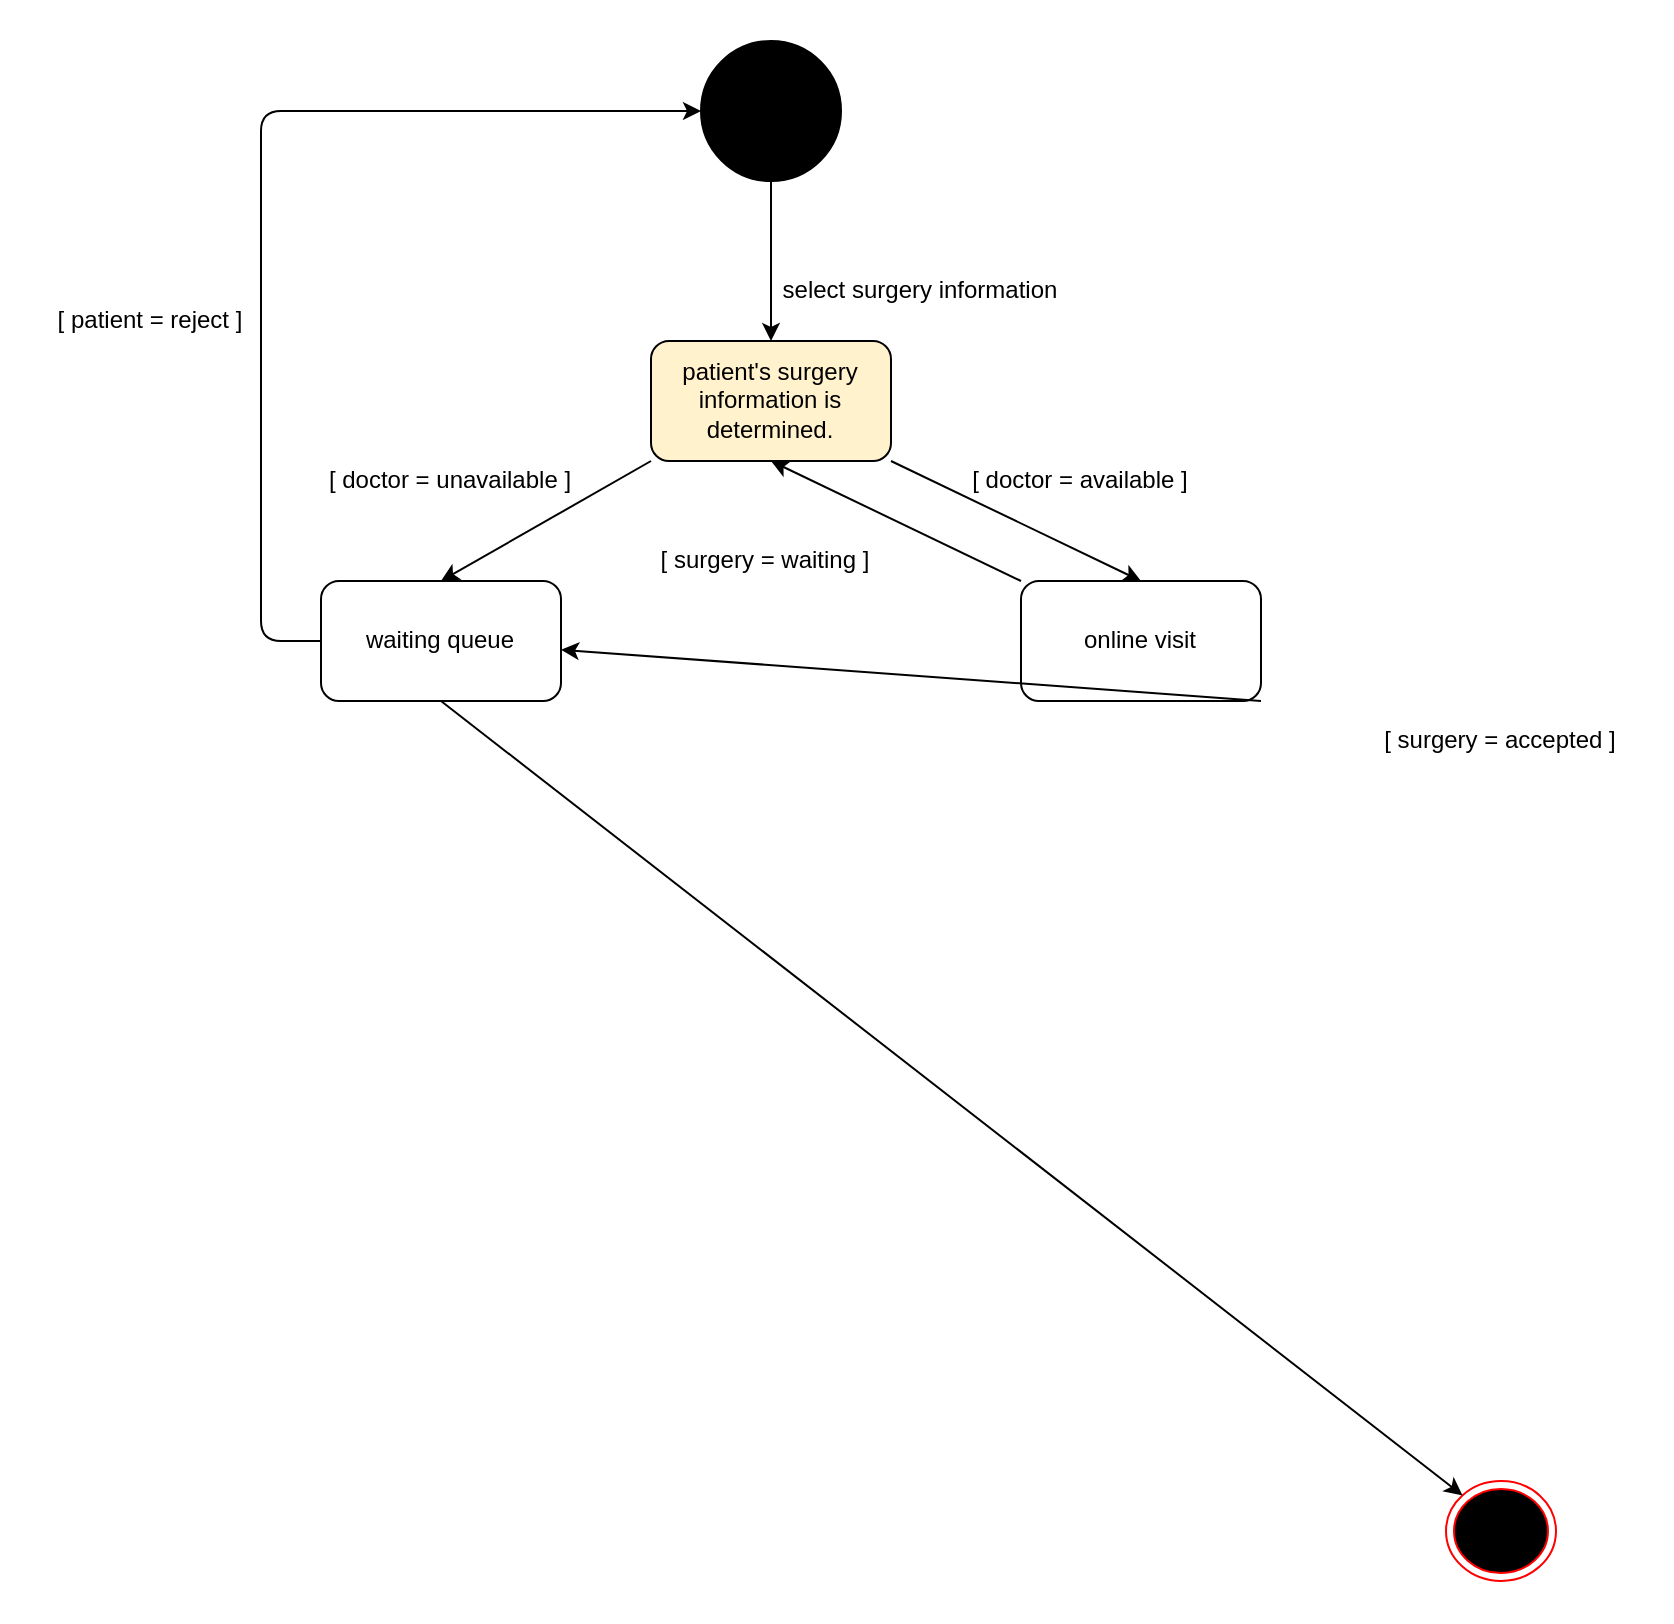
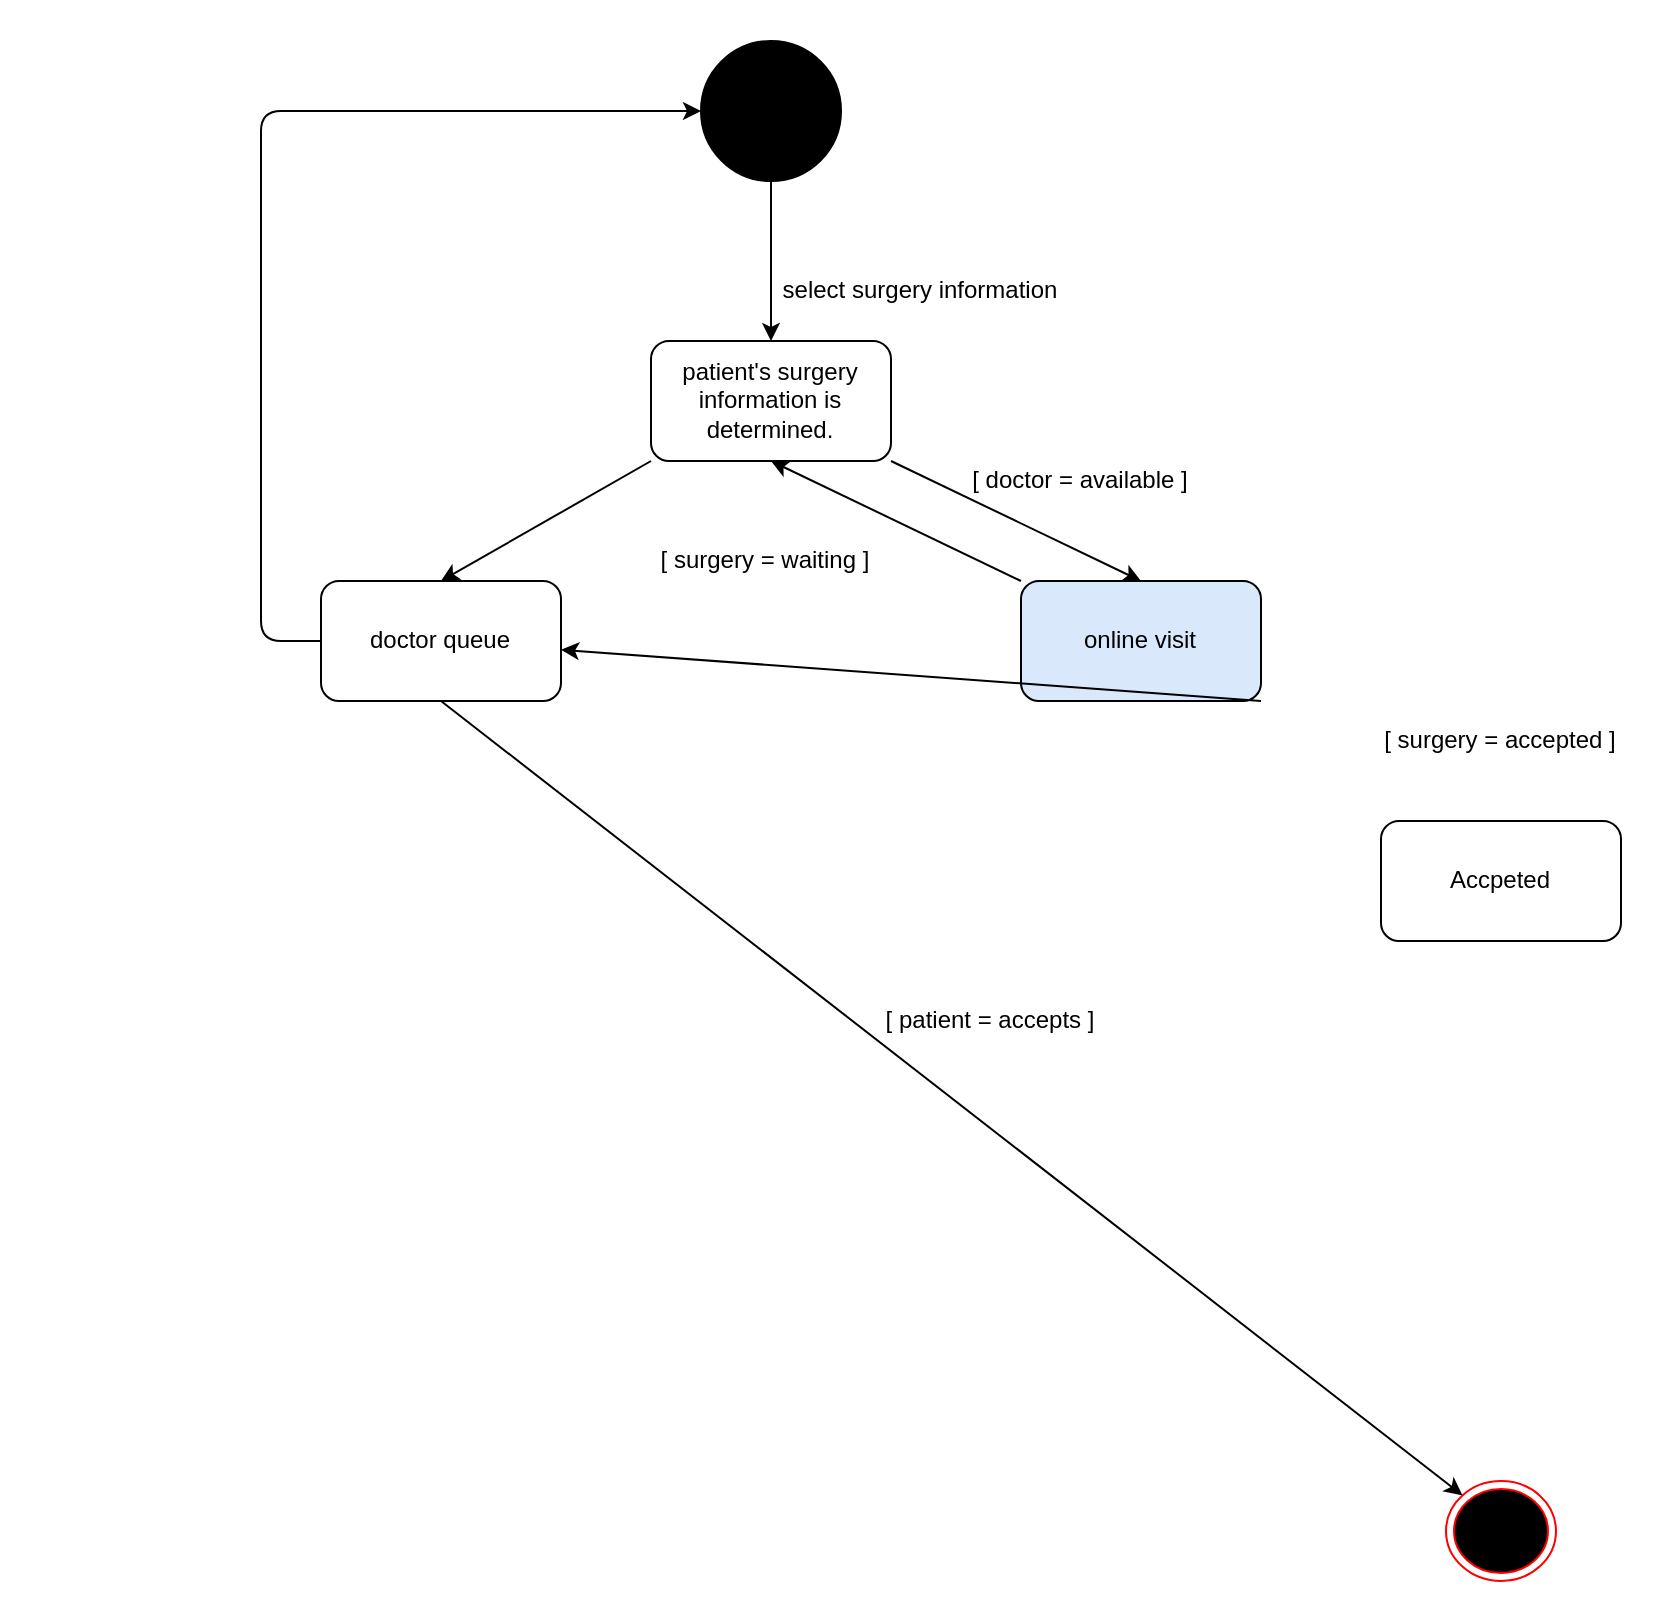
(151, 321) -> none
(771, 401) -> (771, 401)
(451, 481) -> none
(441, 641) -> (441, 641)
(1141, 641) -> (1141, 641)
none -> (1501, 881)
none -> (991, 1021)
